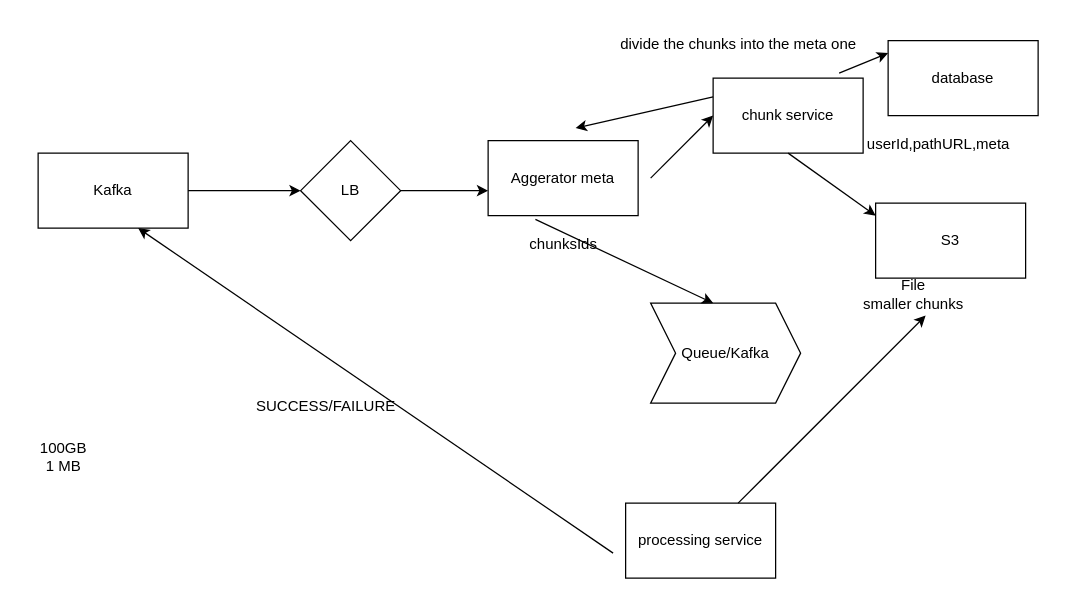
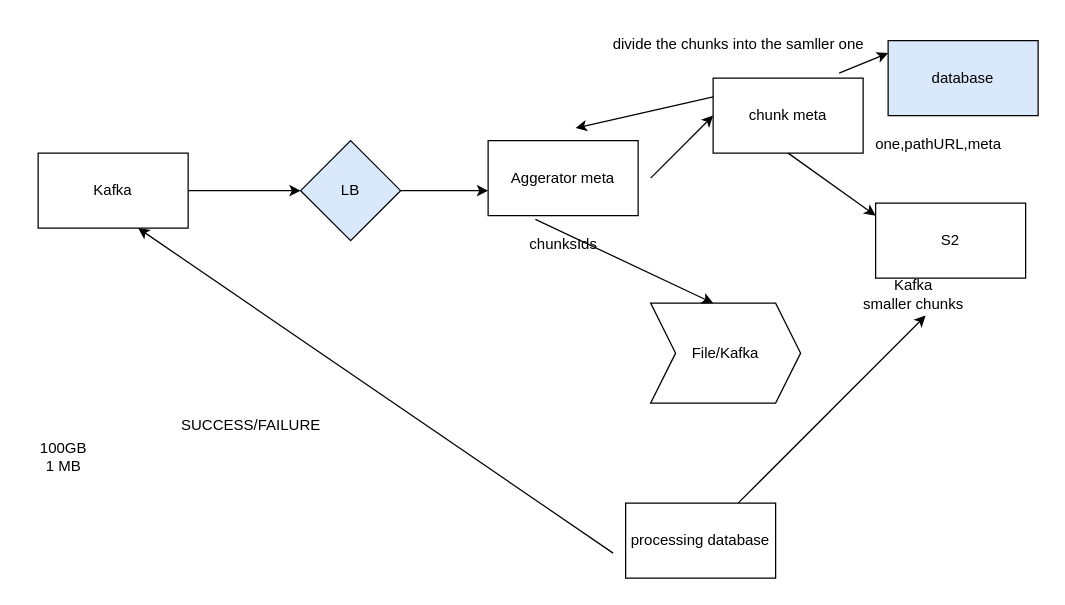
(739, 44) -> (739, 44)
(963, 78) -> (963, 78)
(788, 116) -> (788, 116)
(939, 144) -> (939, 144)
(351, 191) -> (351, 191)
(951, 241) -> (951, 241)
(914, 294) -> (914, 294)
(726, 353) -> (726, 353)
(326, 407) -> (251, 426)
(701, 541) -> (701, 541)
